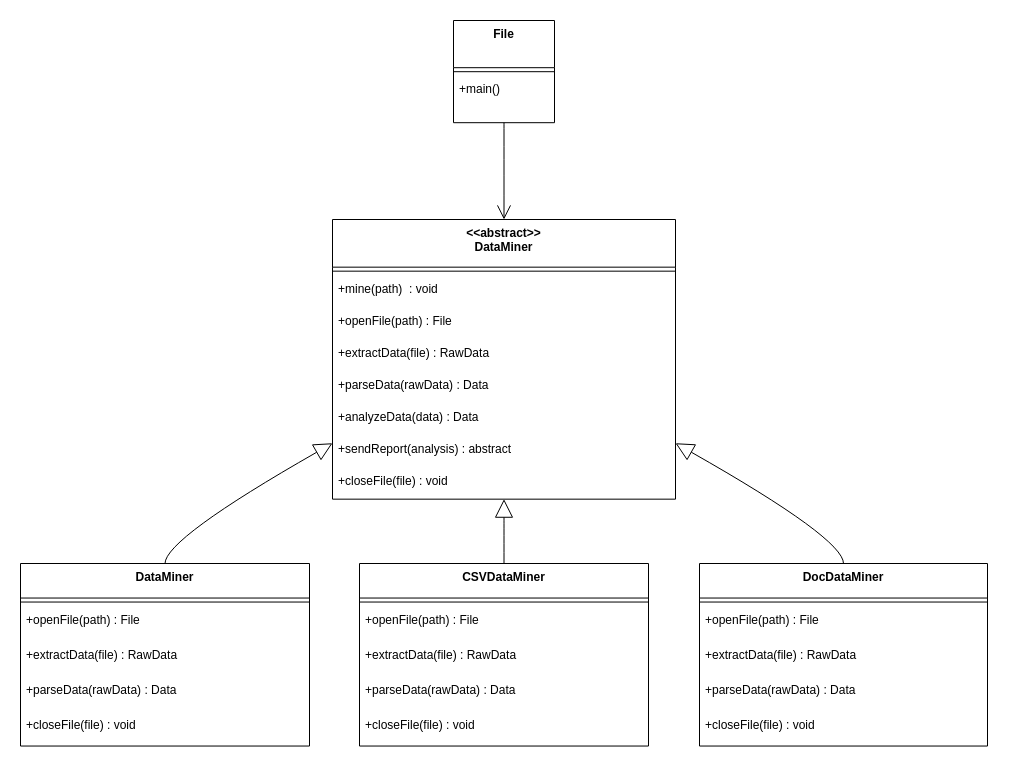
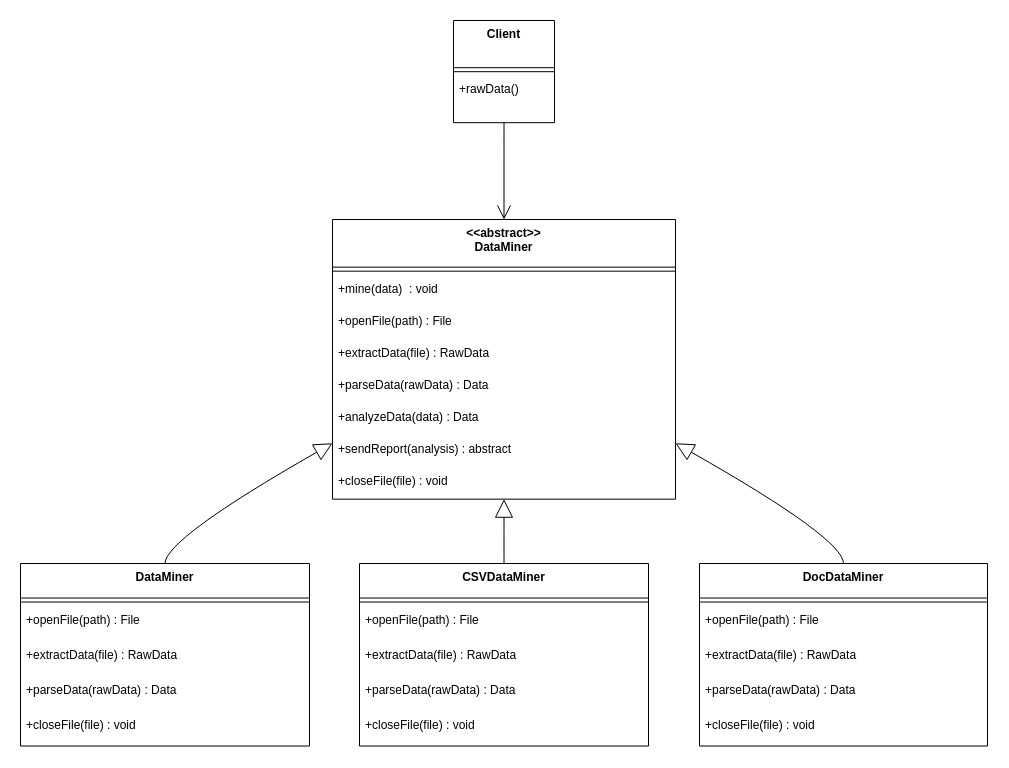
(504, 34) -> (504, 34)
(481, 89) -> (493, 89)
(394, 289) -> (394, 289)
